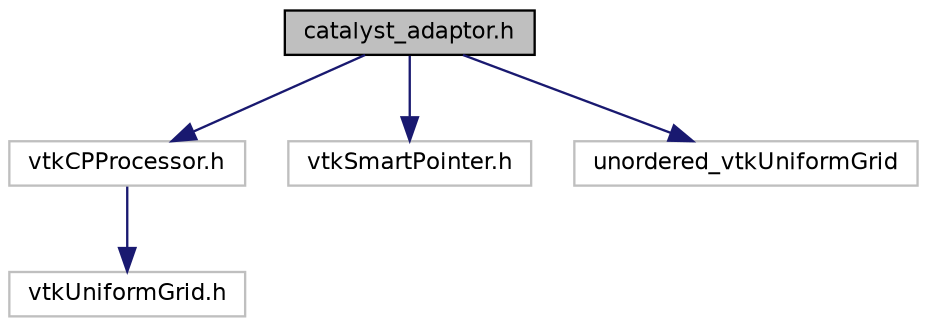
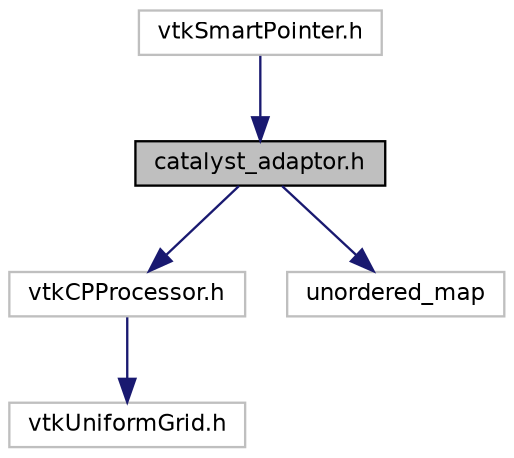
(410, 86) -> (260, 86)
(746, 163) -> (396, 294)
